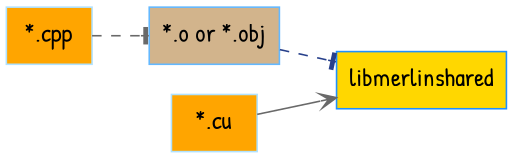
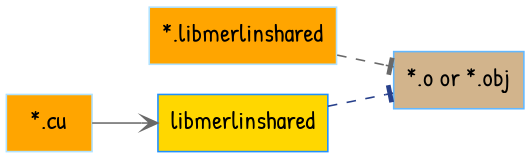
(49, 36) -> (243, 36)
(304, 55) -> (357, 100)
